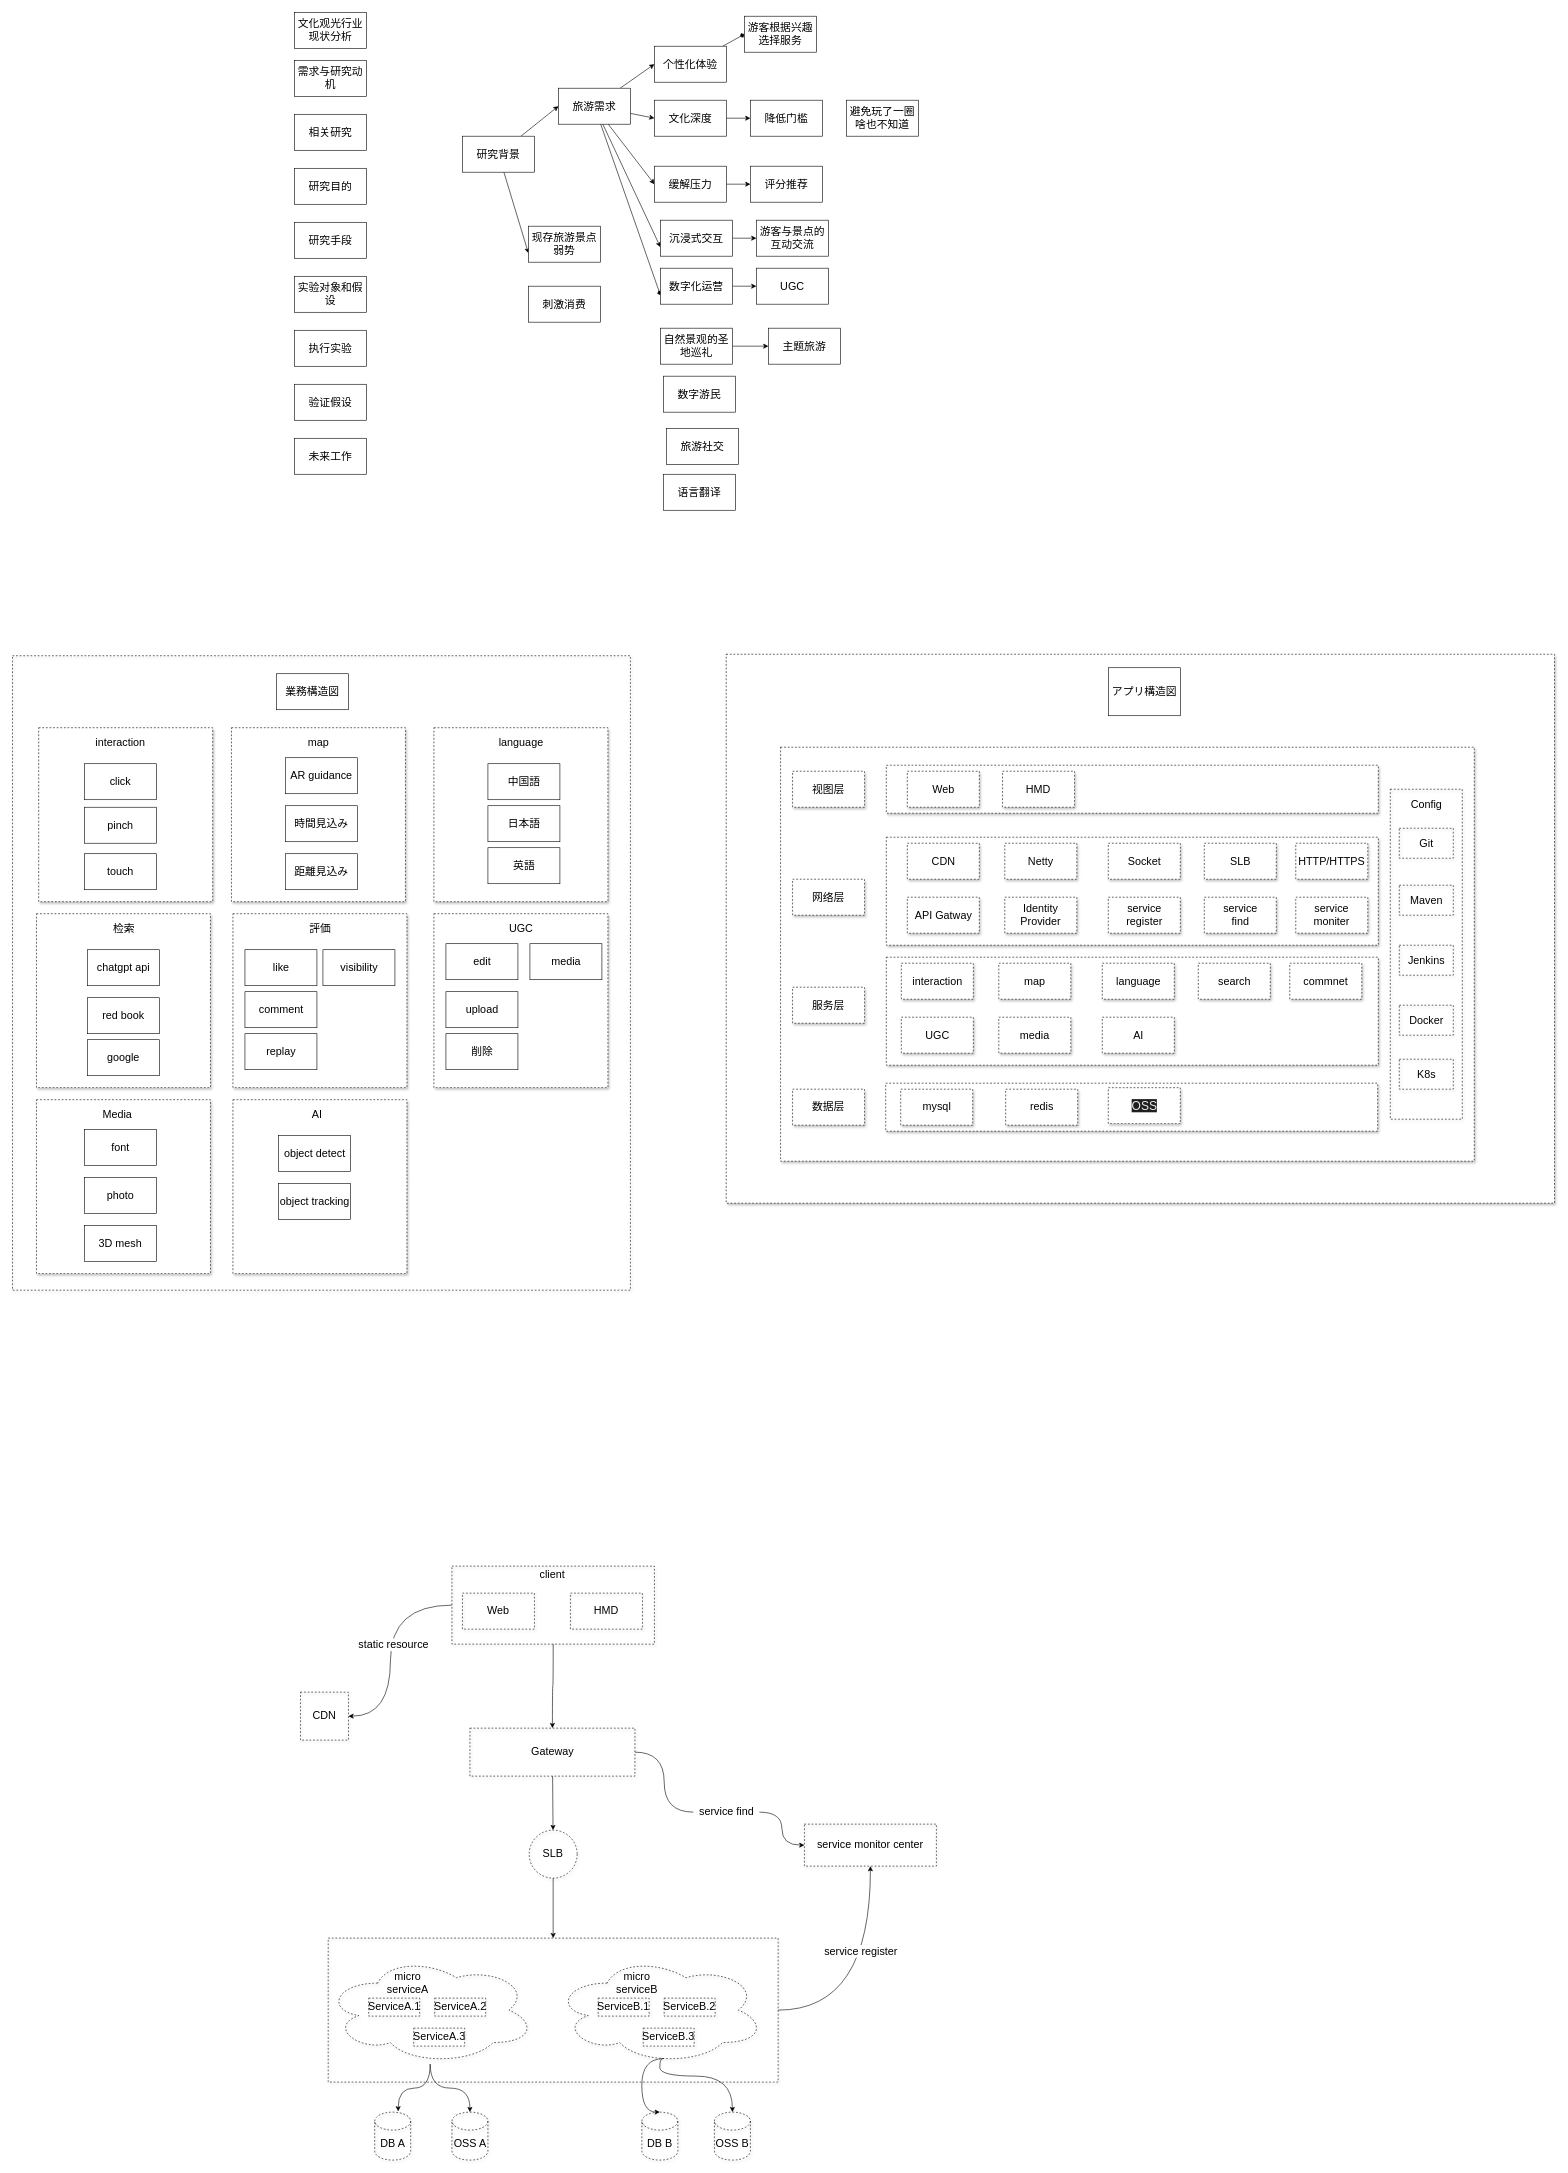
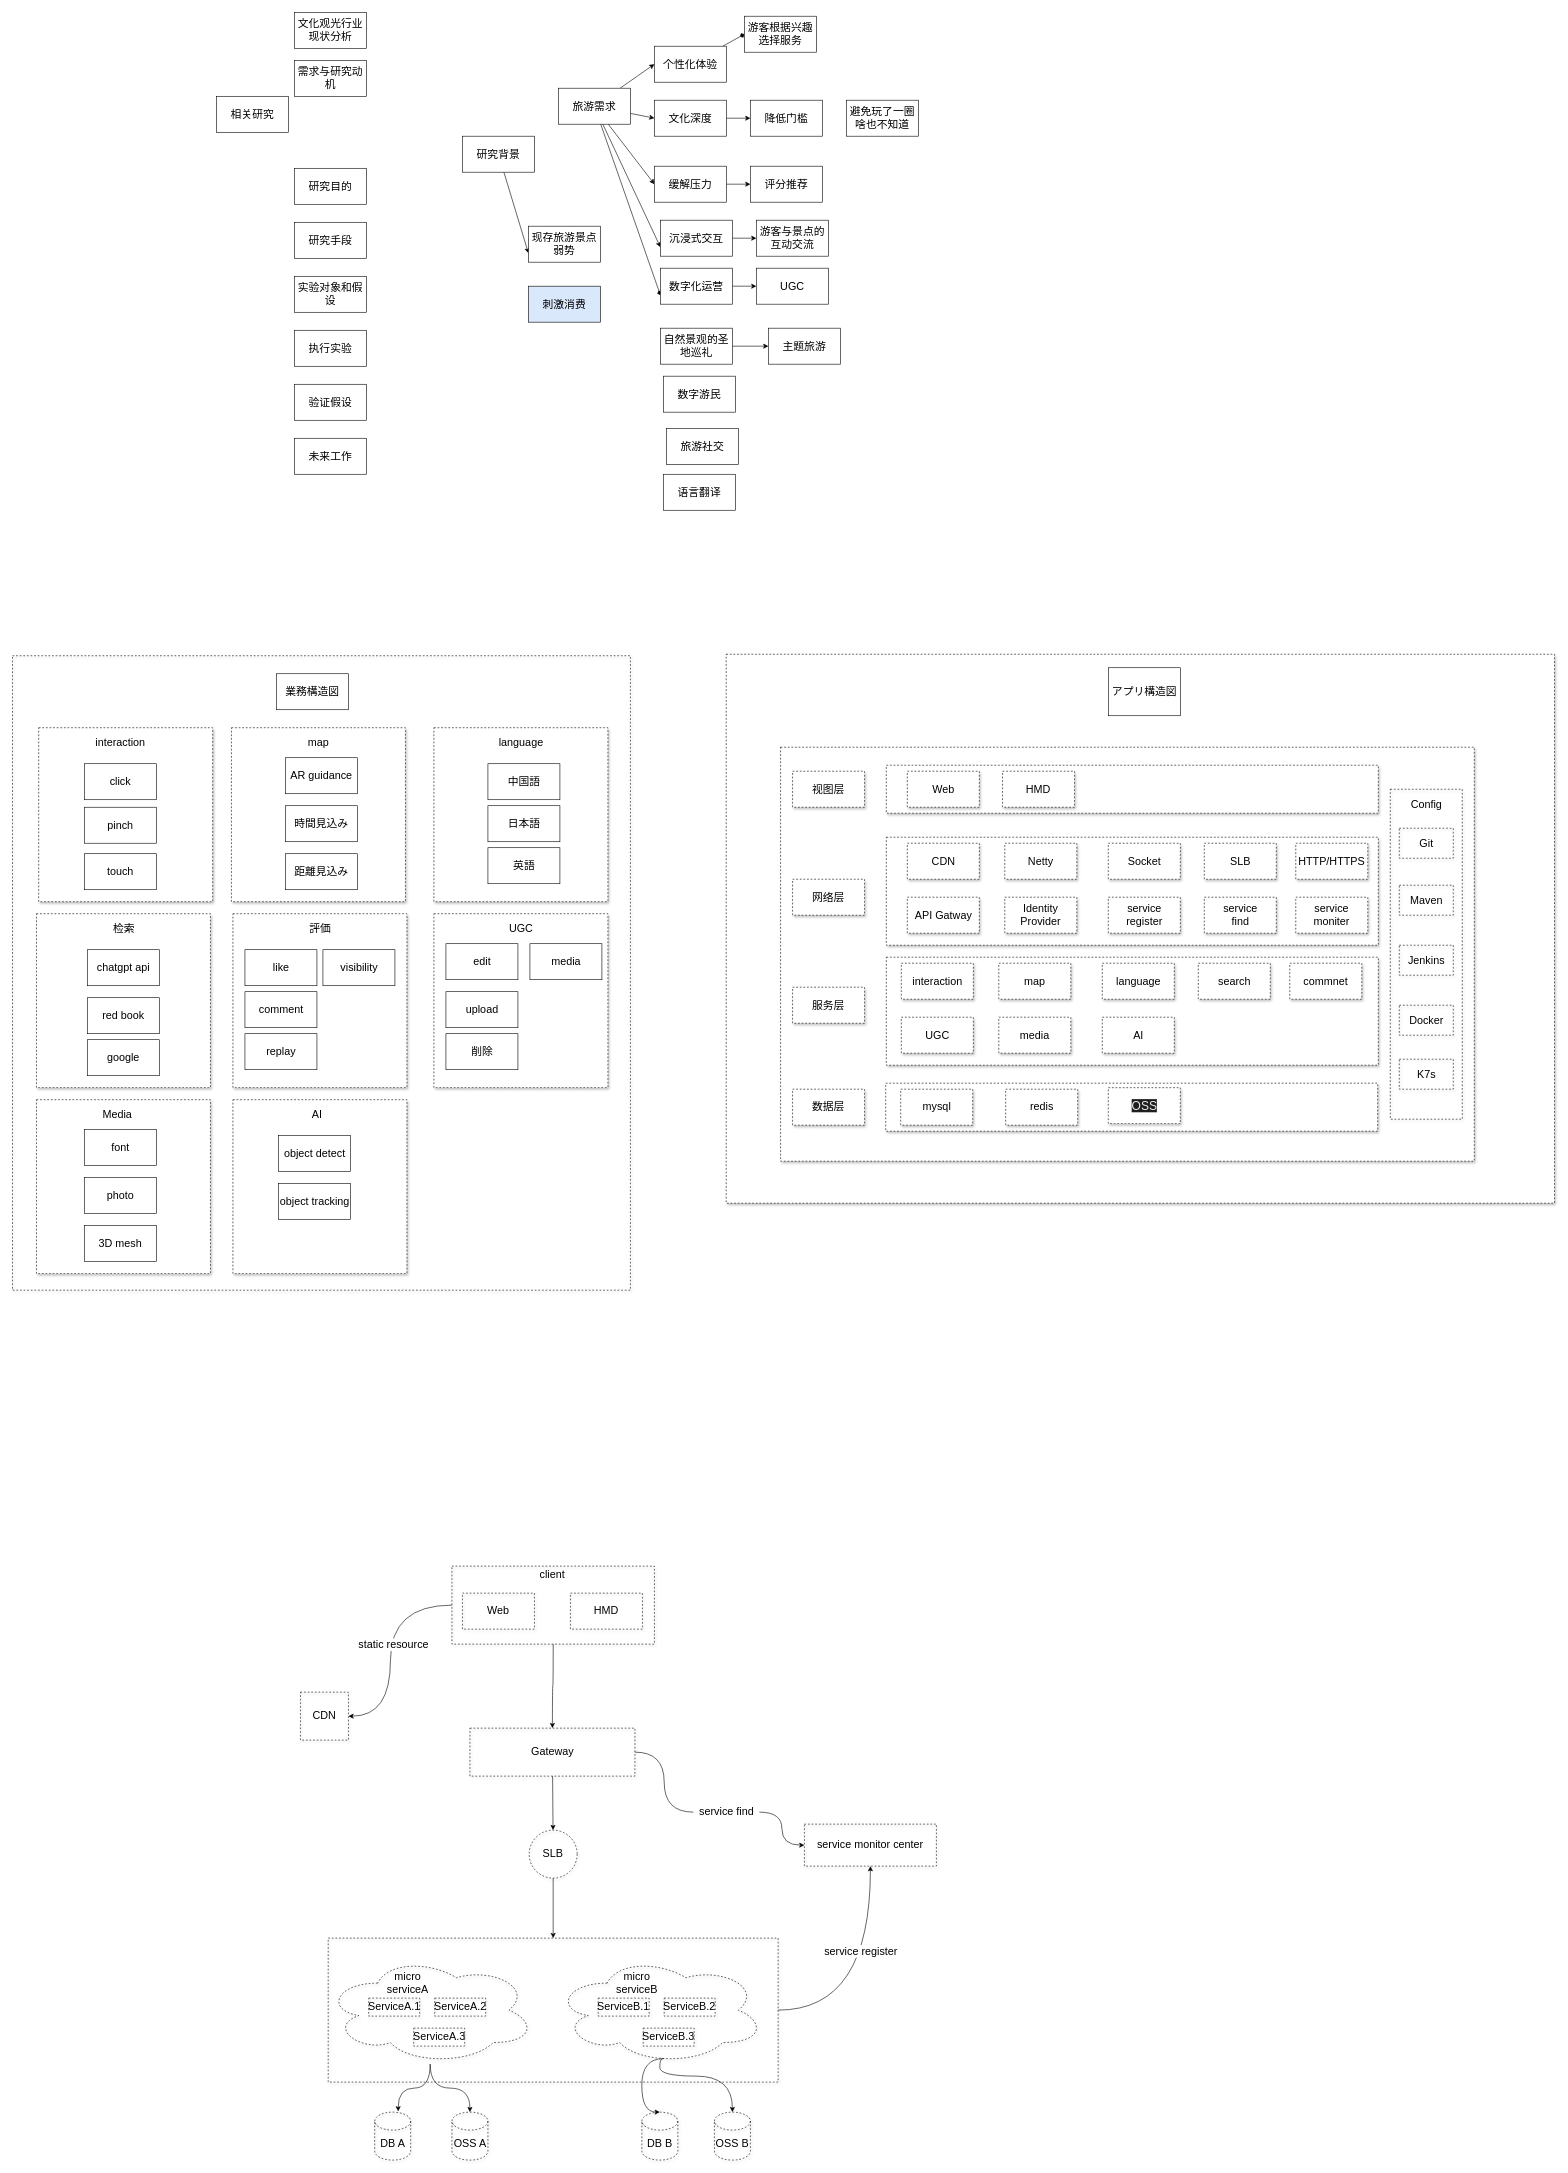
(539, 122) -> none
(330, 132) -> (252, 114)
(564, 304) -> (564, 304)
(1427, 1074) -> (1427, 1074)
